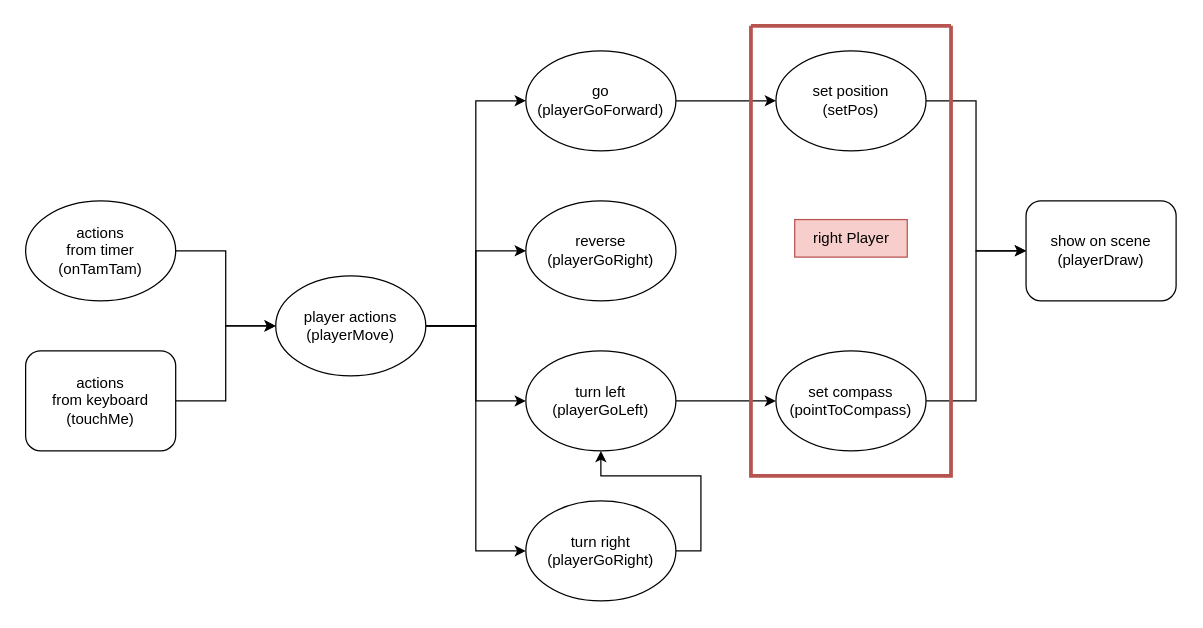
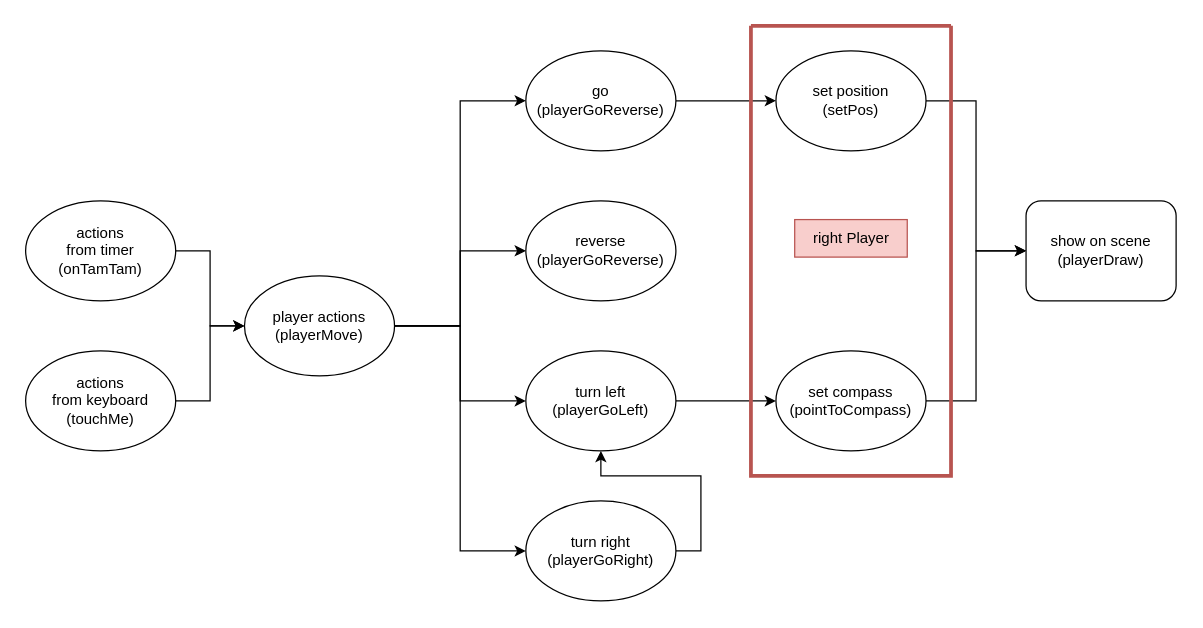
(601, 101) -> (601, 101)
(601, 251) -> (601, 251)
(351, 326) -> (319, 326)
(101, 401) -> (101, 401)
